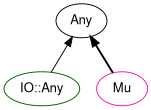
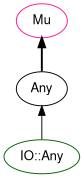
(104, 59) -> (42, 59)
